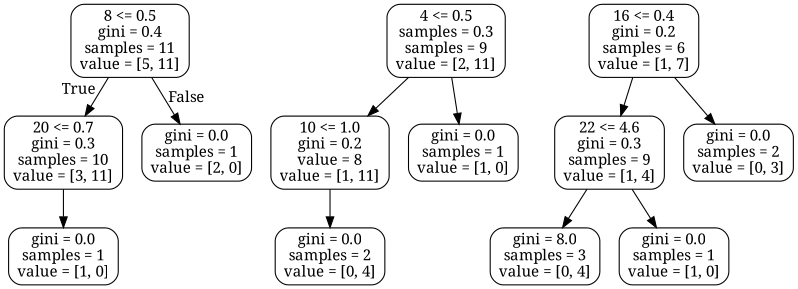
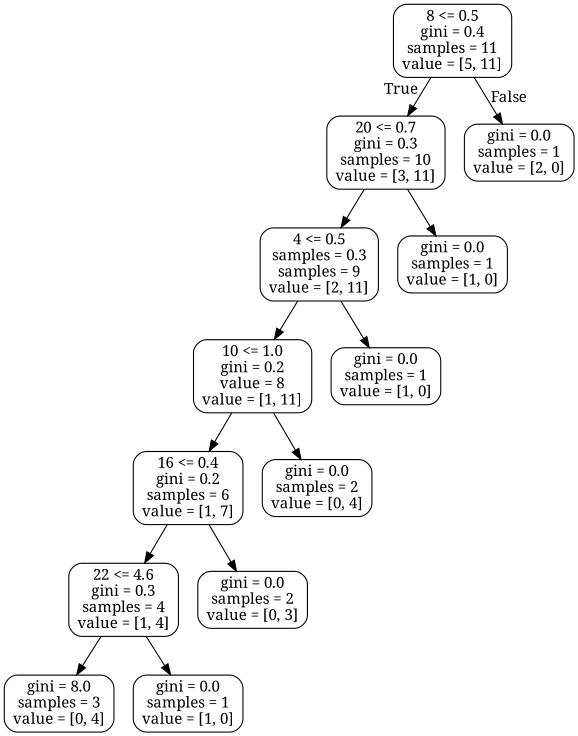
(610, 153) -> (124, 600)
none -> (356, 204)
none -> (223, 427)
